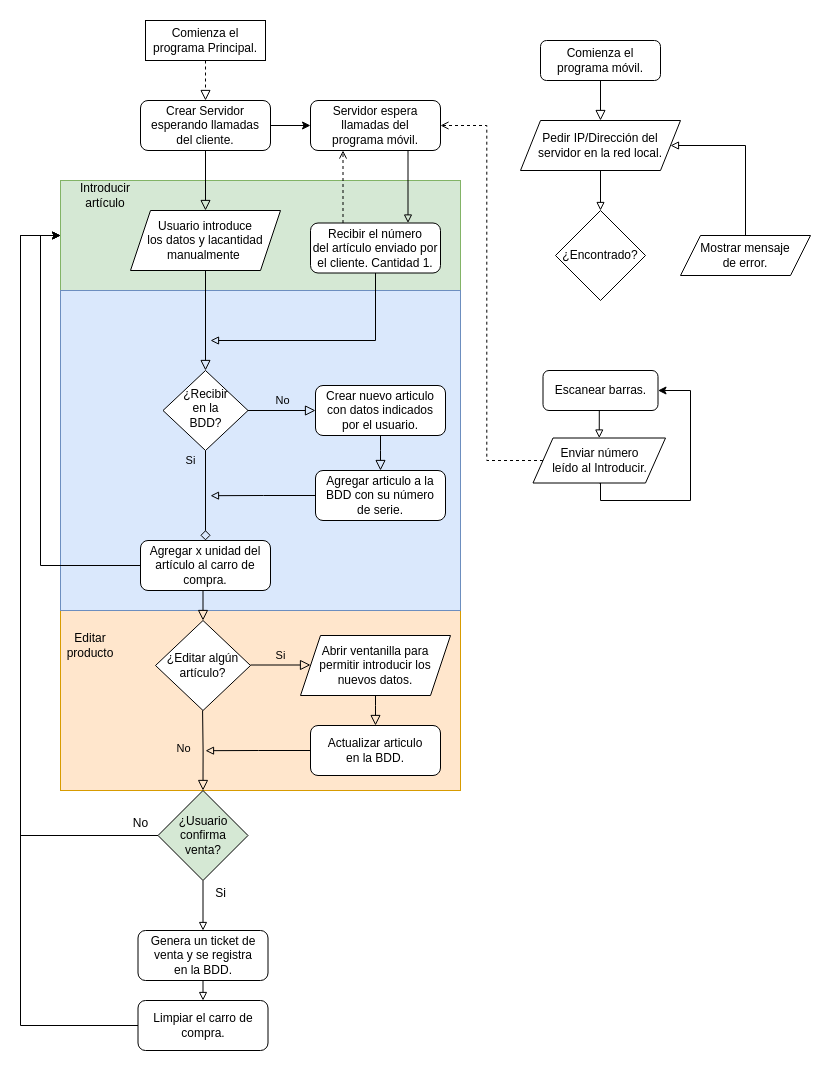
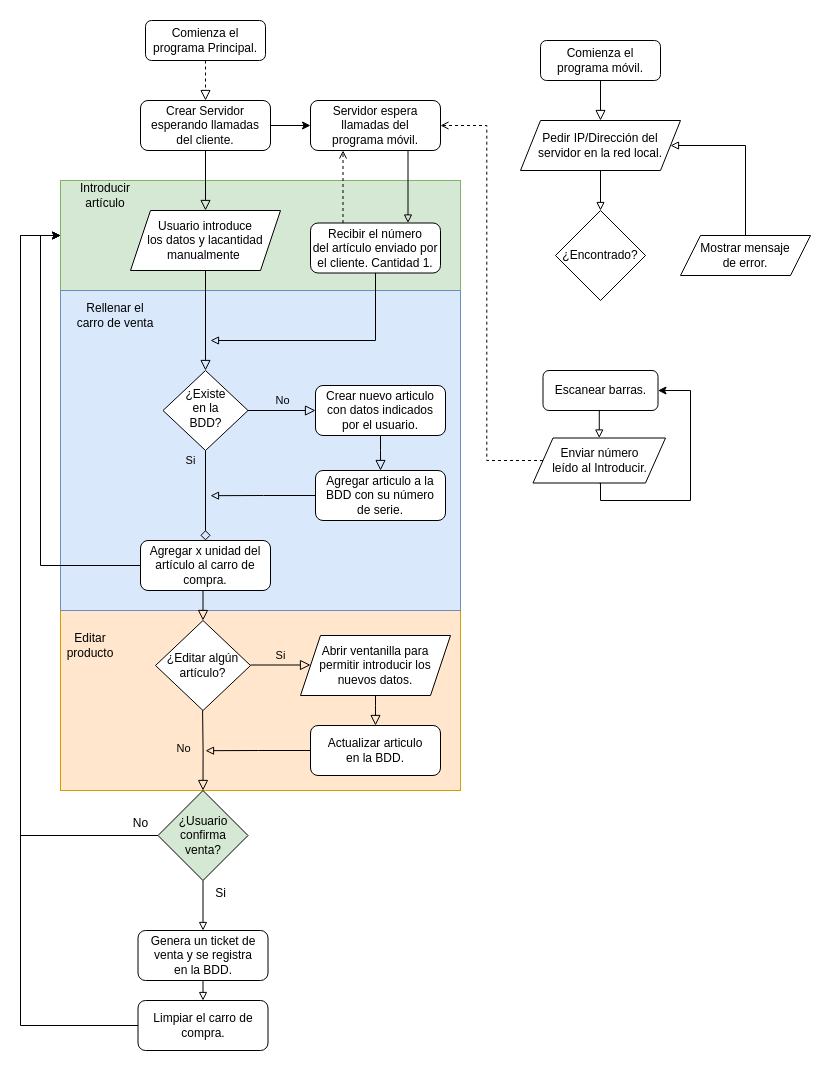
(206, 41) -> (206, 41)
none -> (116, 316)
(206, 409) -> (206, 409)
